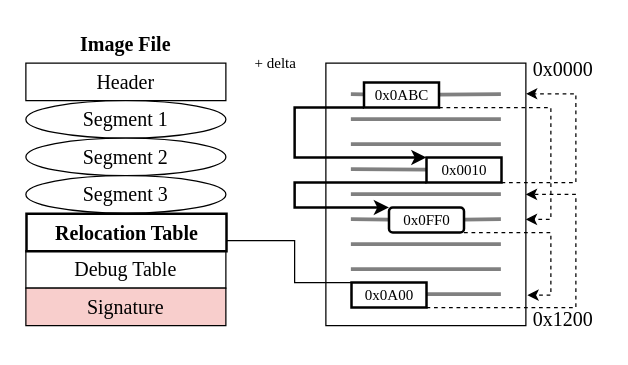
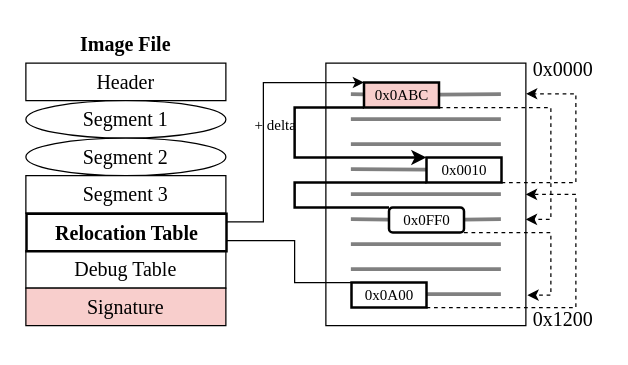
(276, 63) -> (276, 126)
(401, 95) -> (401, 95)
none -> (263, 125)
(126, 194) -> (126, 194)
(376, 208) -> (381, 208)
